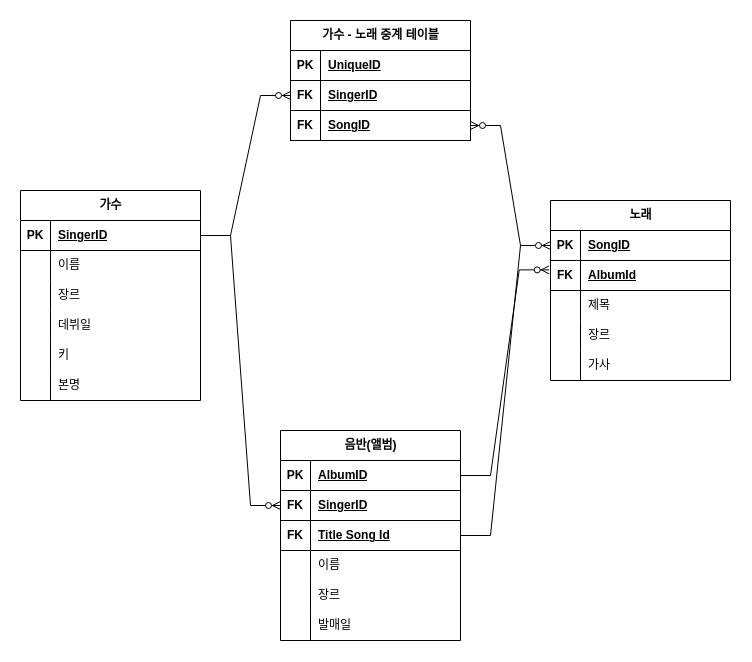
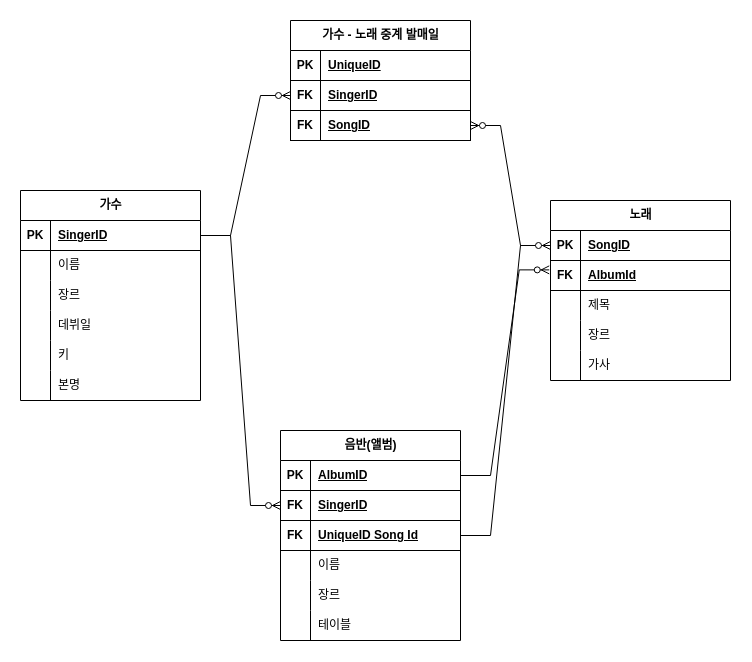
(381, 36) -> (381, 36)
(356, 536) -> (368, 536)
(337, 626) -> (337, 626)
